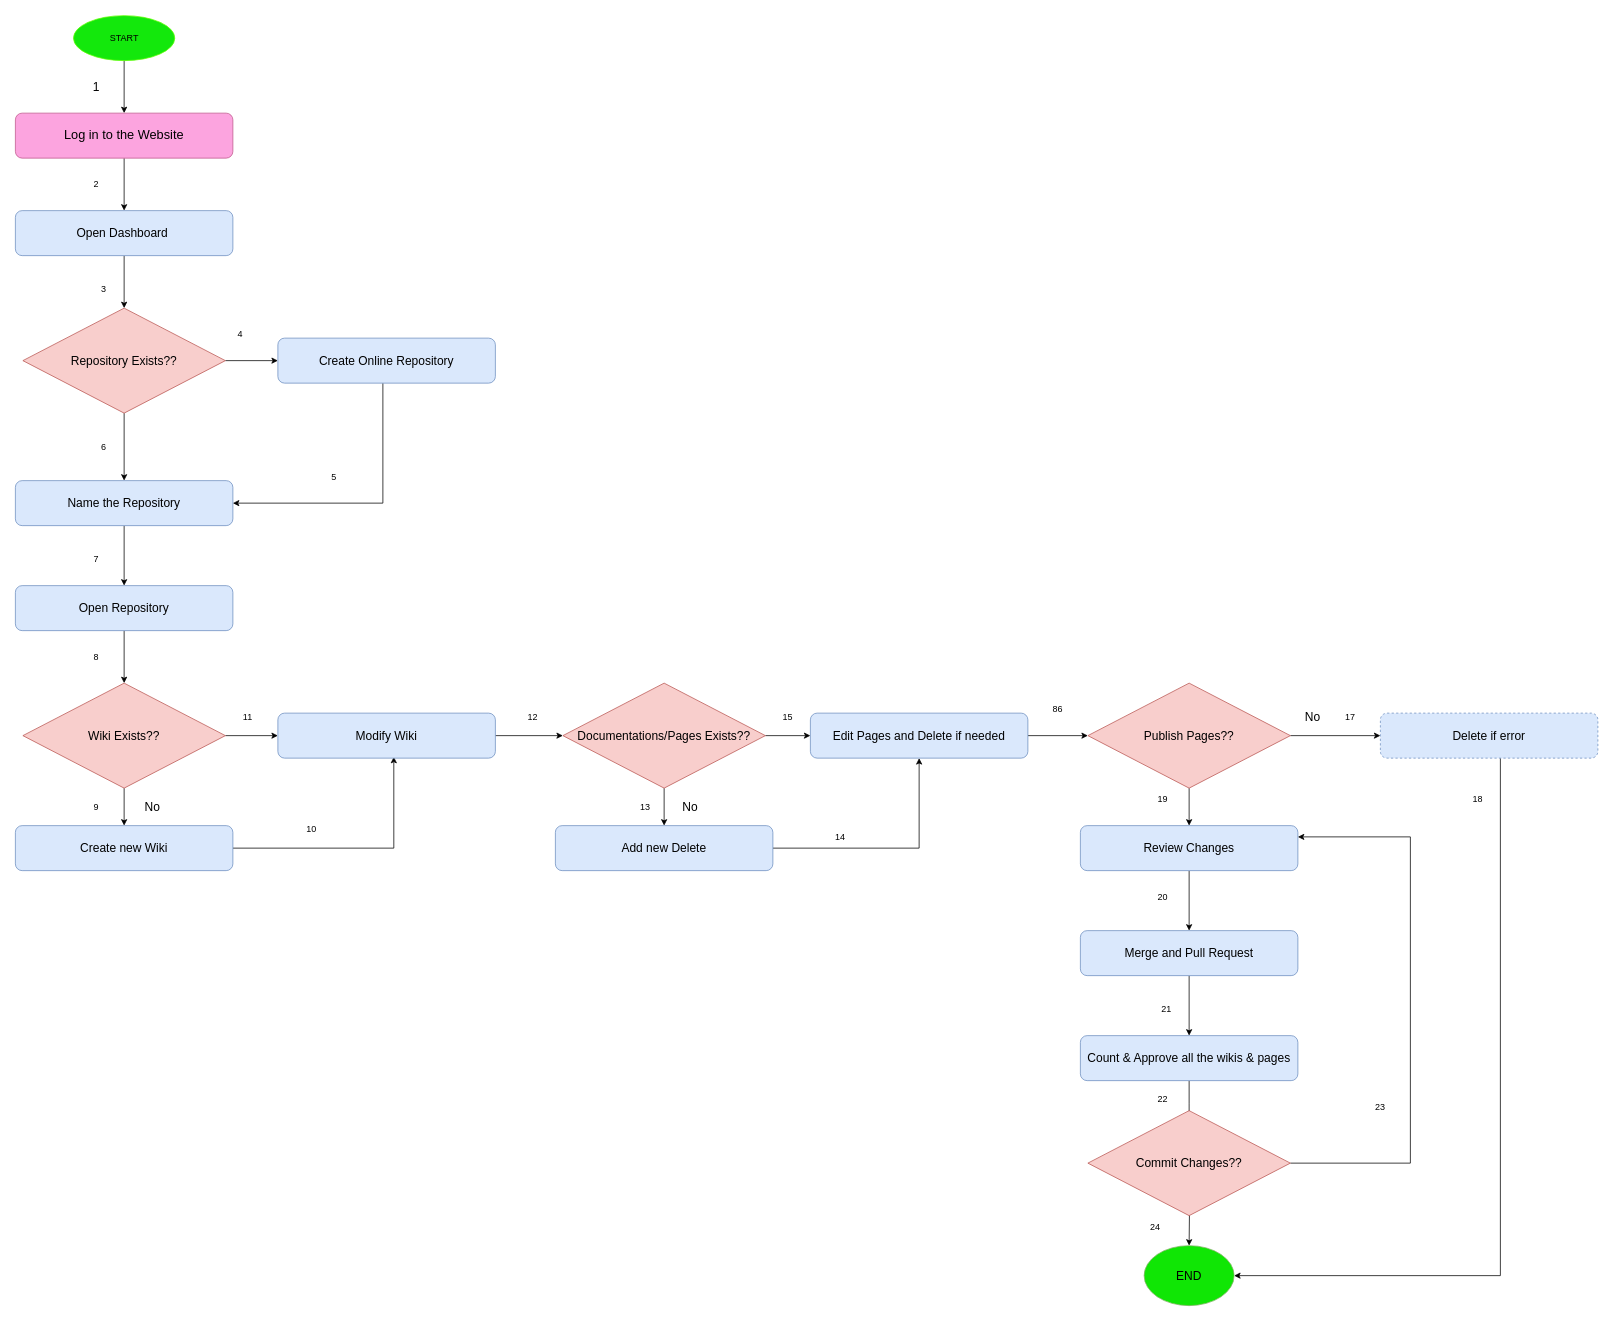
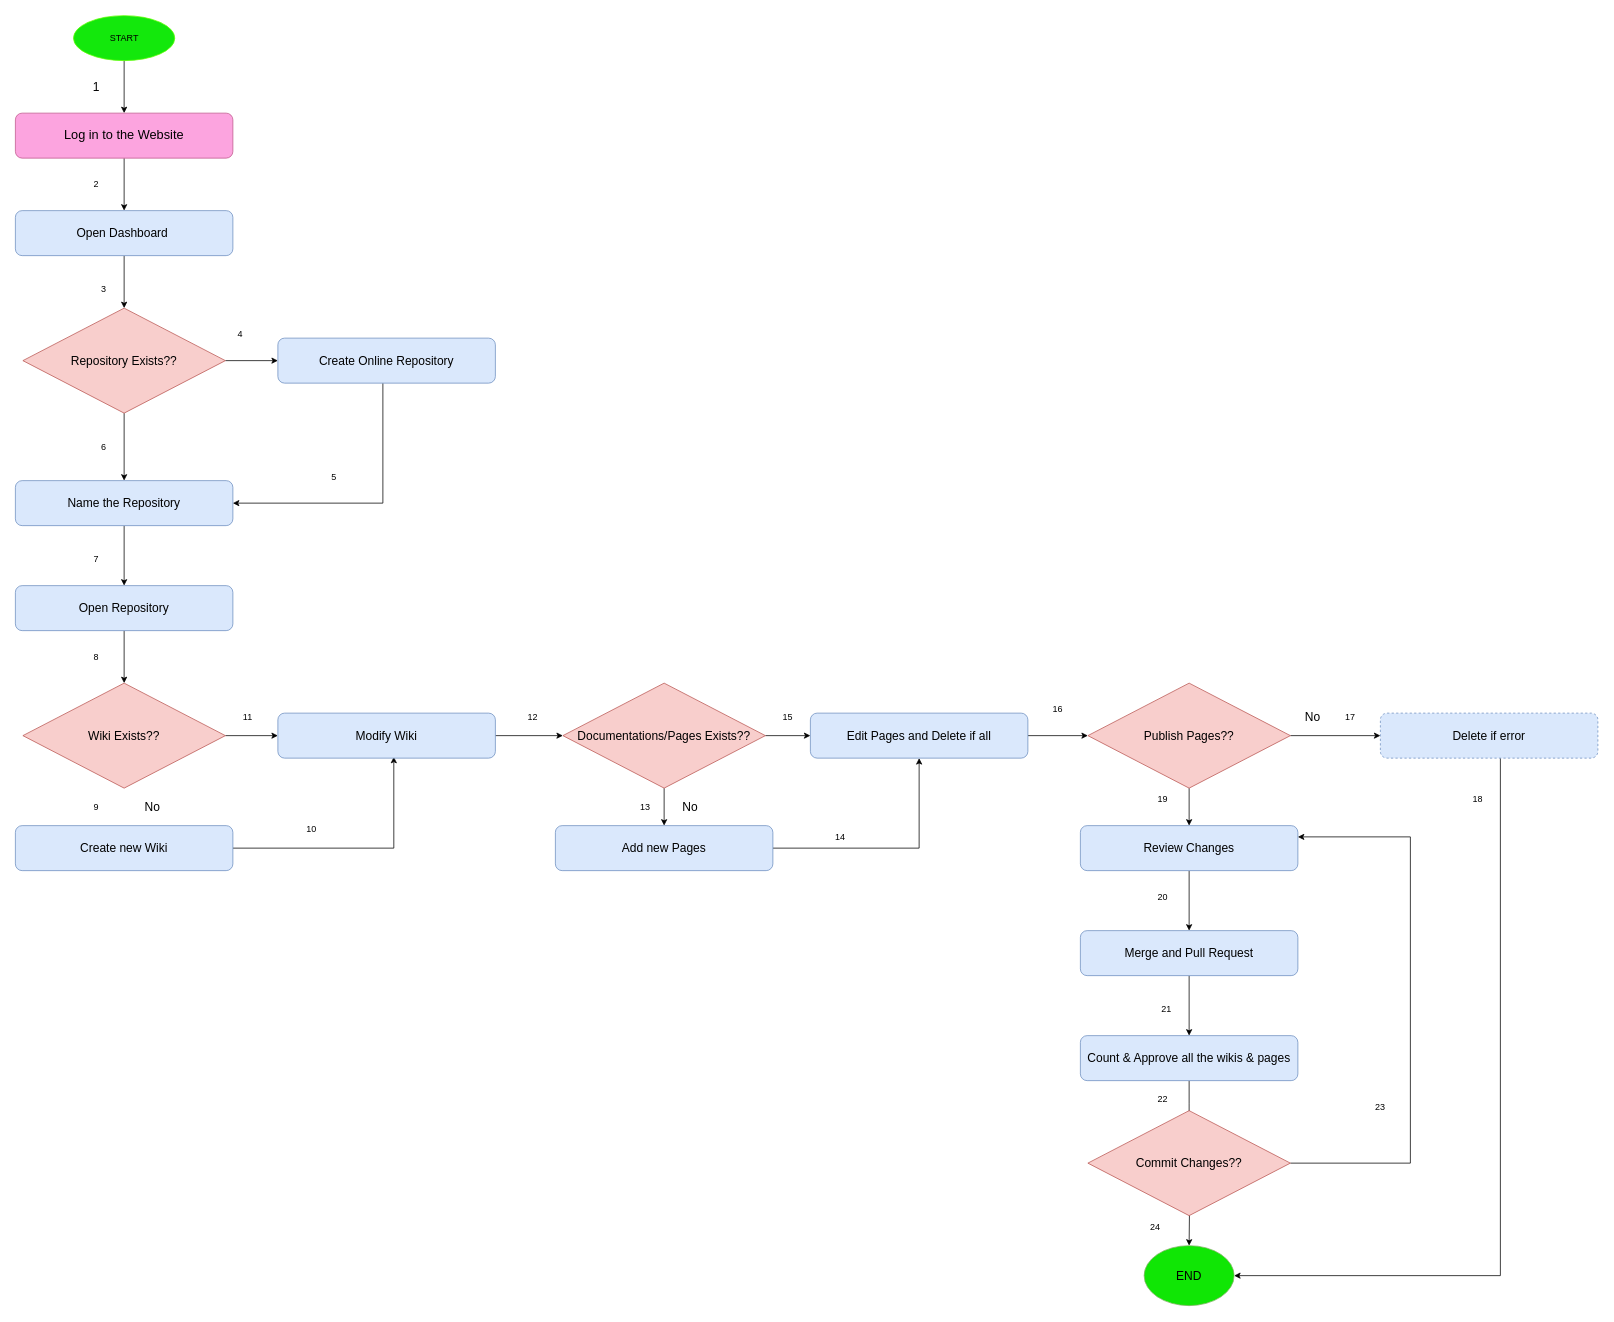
(1058, 709) -> (1058, 709)
(919, 735) -> (919, 735)
(124, 819) -> none
(664, 848) -> (664, 848)
